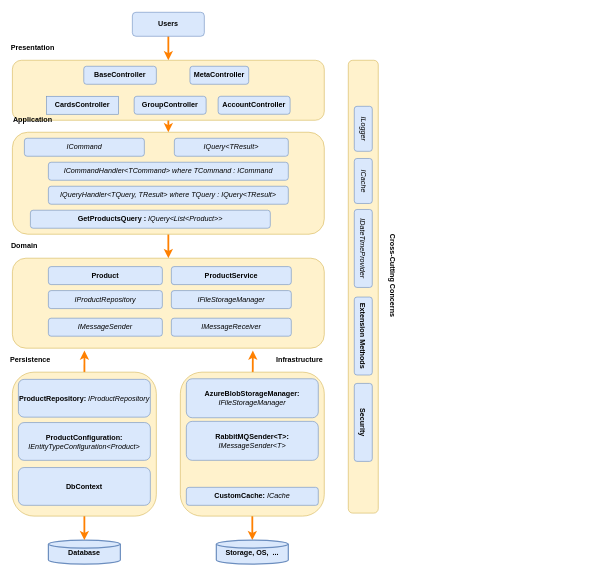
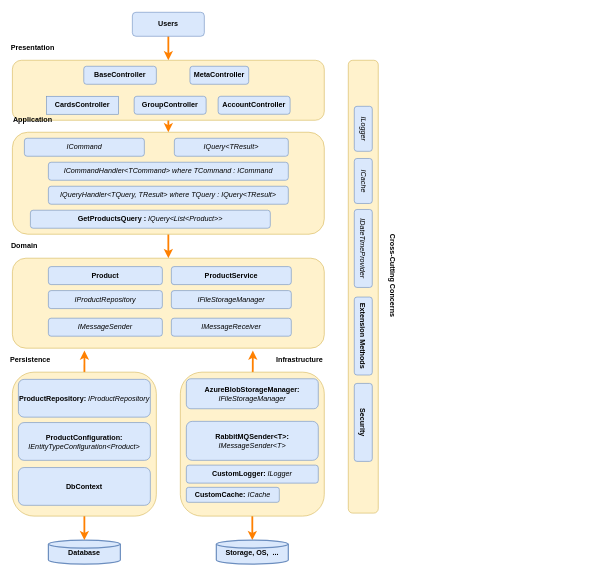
(252, 398) -> (252, 394)
none -> (252, 474)
(252, 497) -> (233, 495)
